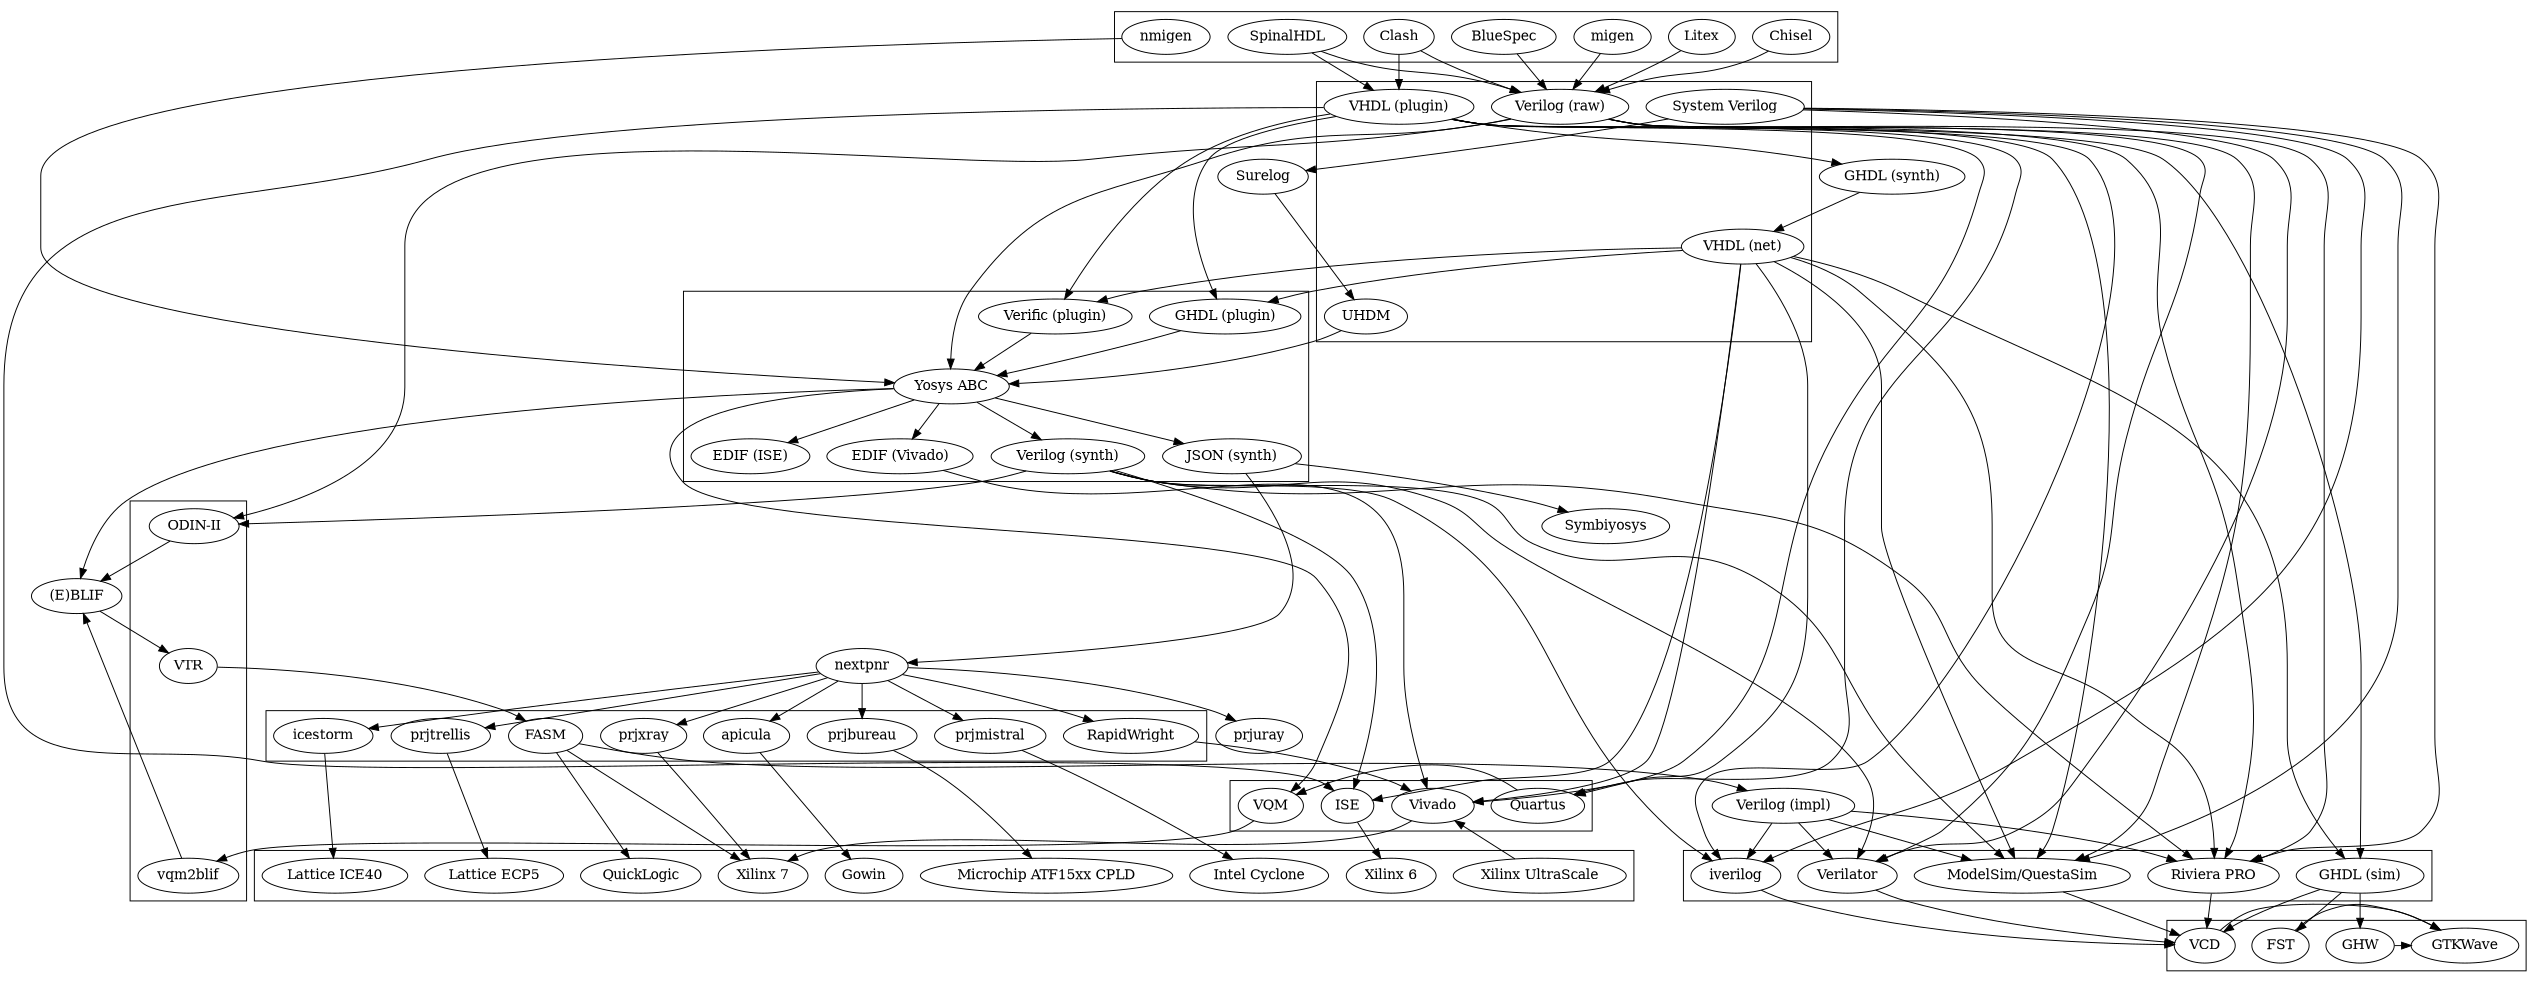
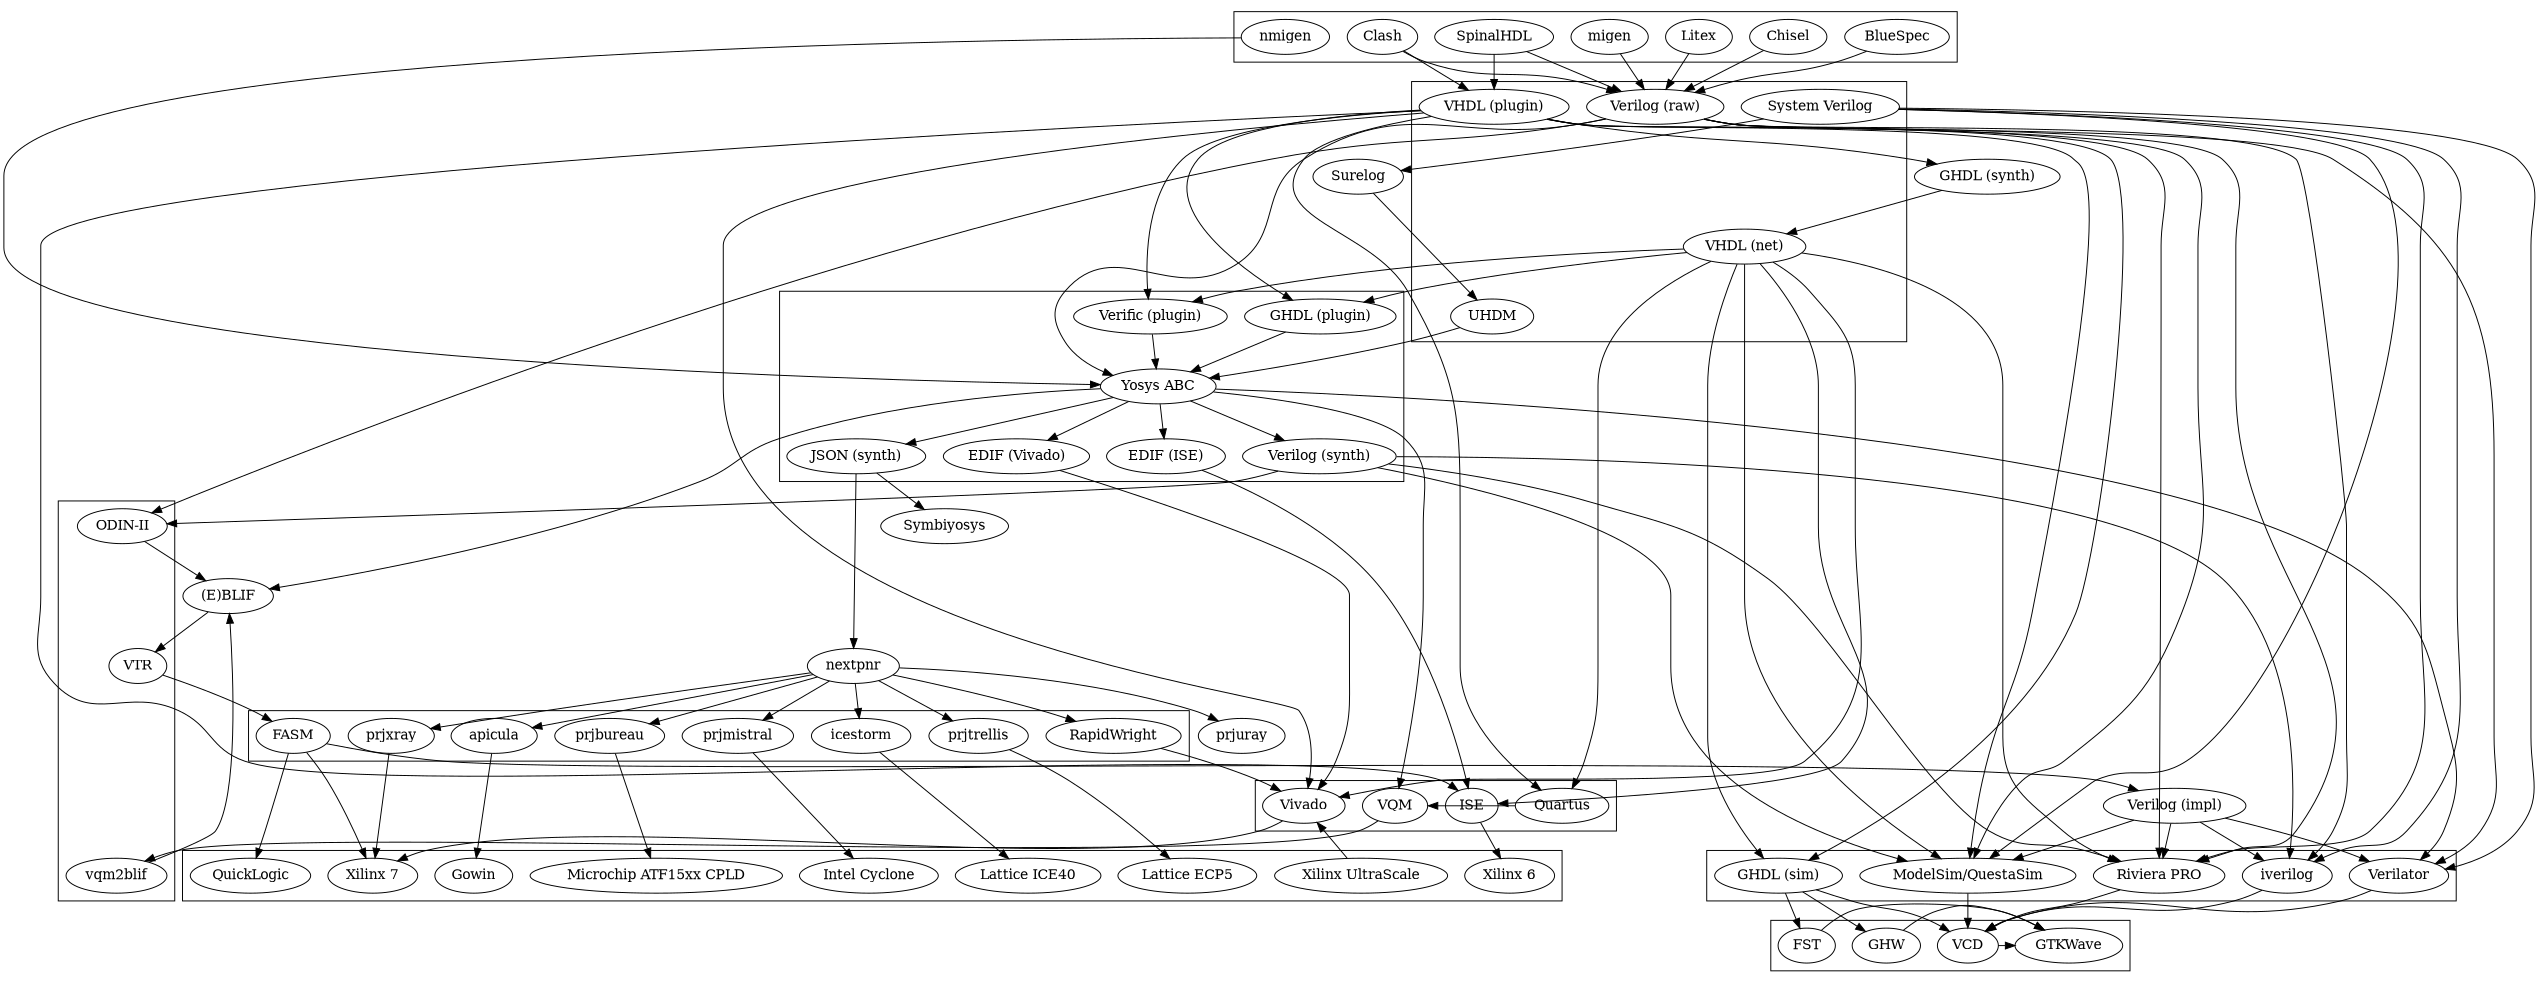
(1332, 559) -> (1379, 586)
(1545, 570) -> (1955, 453)
